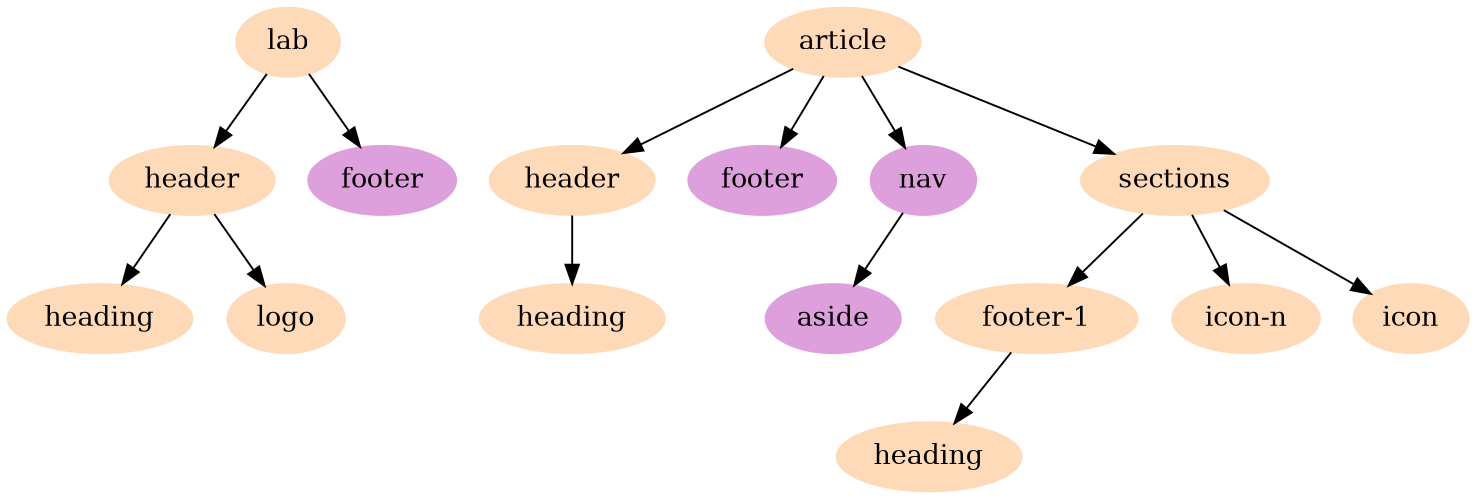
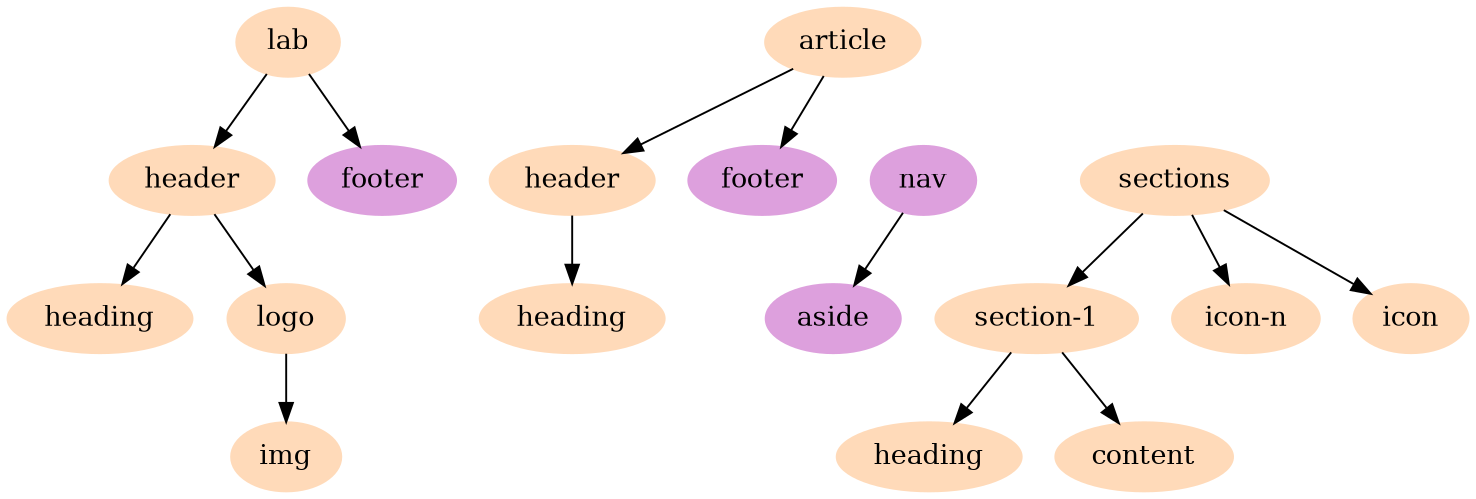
(878, 104) -> none
(997, 107) -> none
(1037, 319) -> (1037, 319)
none -> (286, 457)
none -> (1144, 457)
